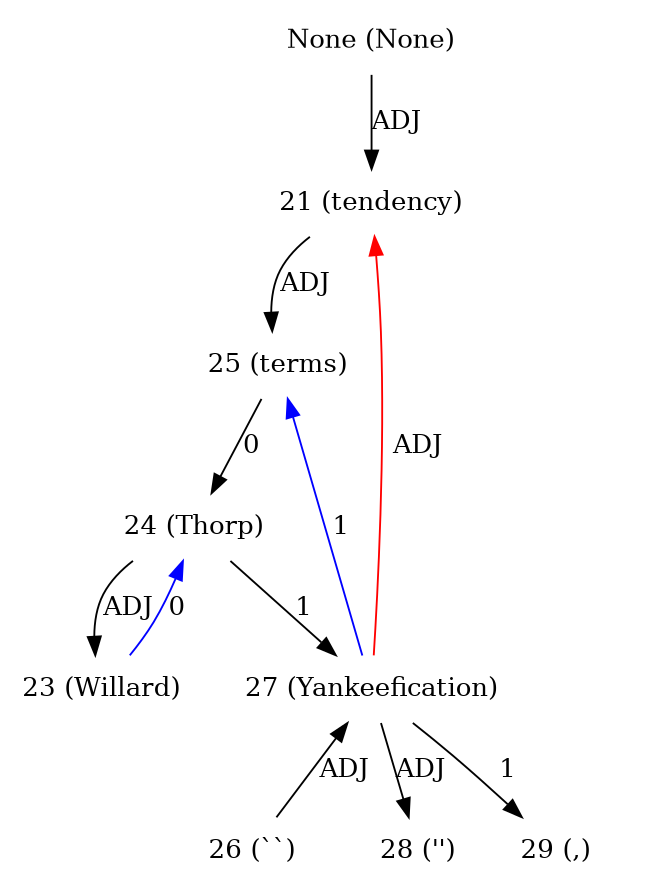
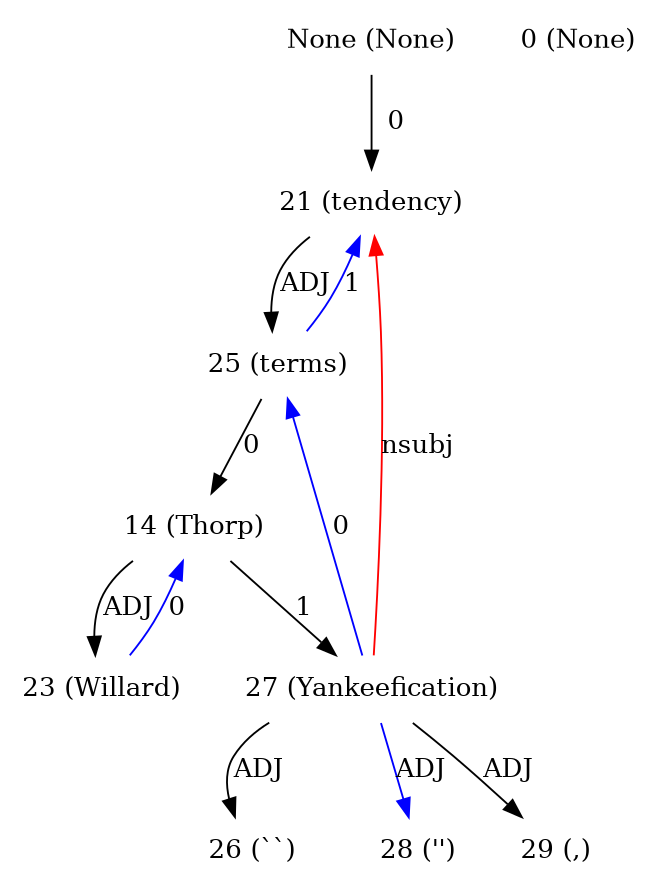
none -> (578, 41)
(397, 122) -> (397, 122)
none -> (333, 295)
(418, 446) -> (418, 446)
(195, 527) -> (195, 527)
(342, 527) -> (342, 527)
(392, 761) -> (392, 761)
(508, 770) -> (508, 770)
(306, 778) -> (235, 754)
